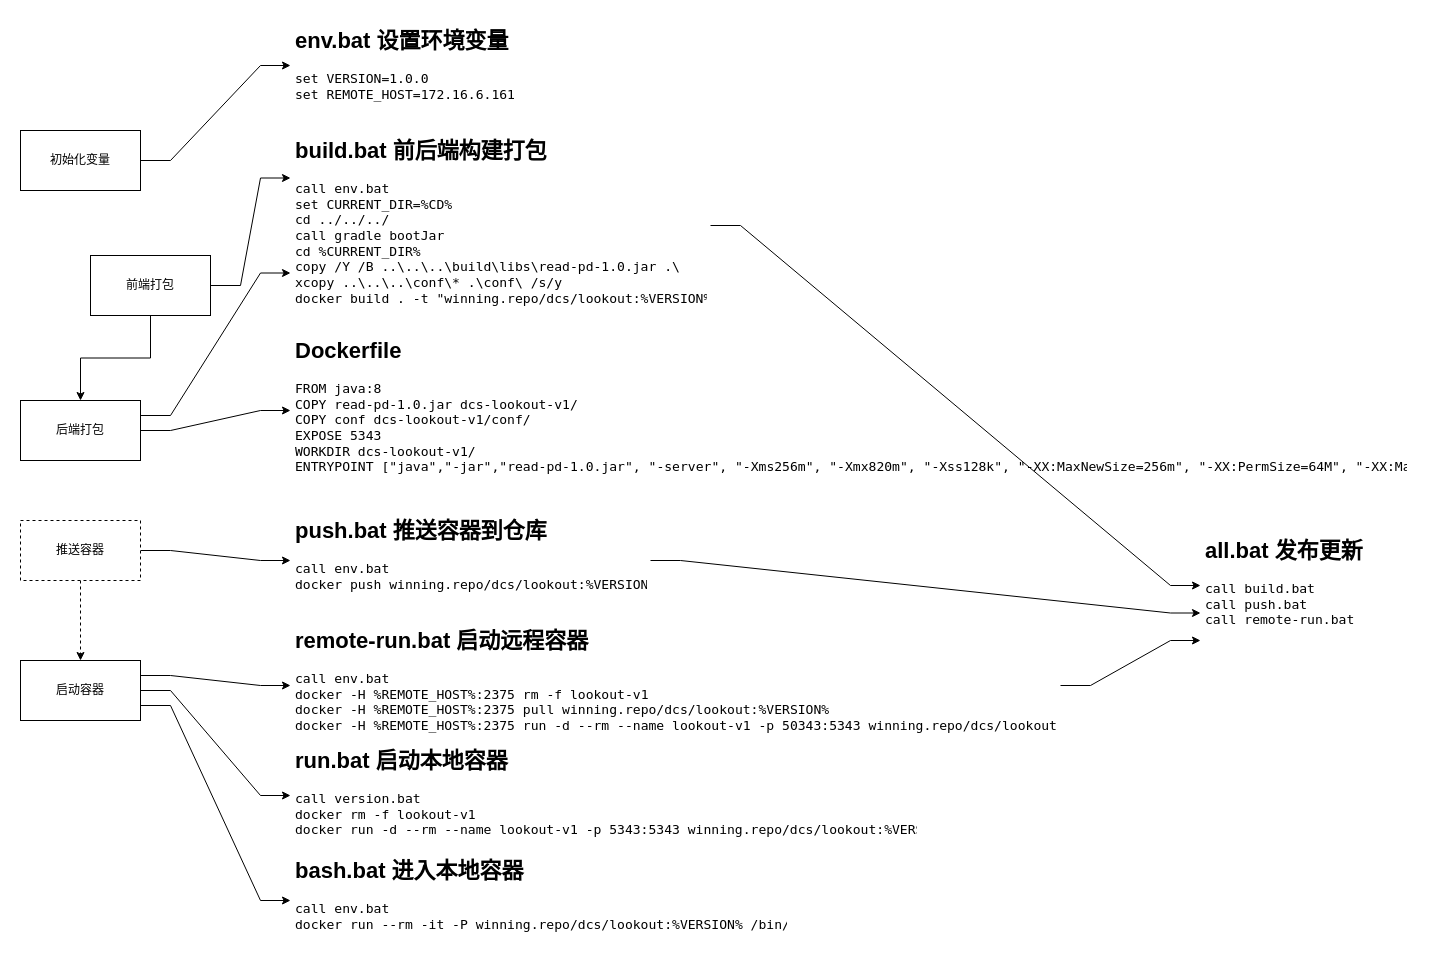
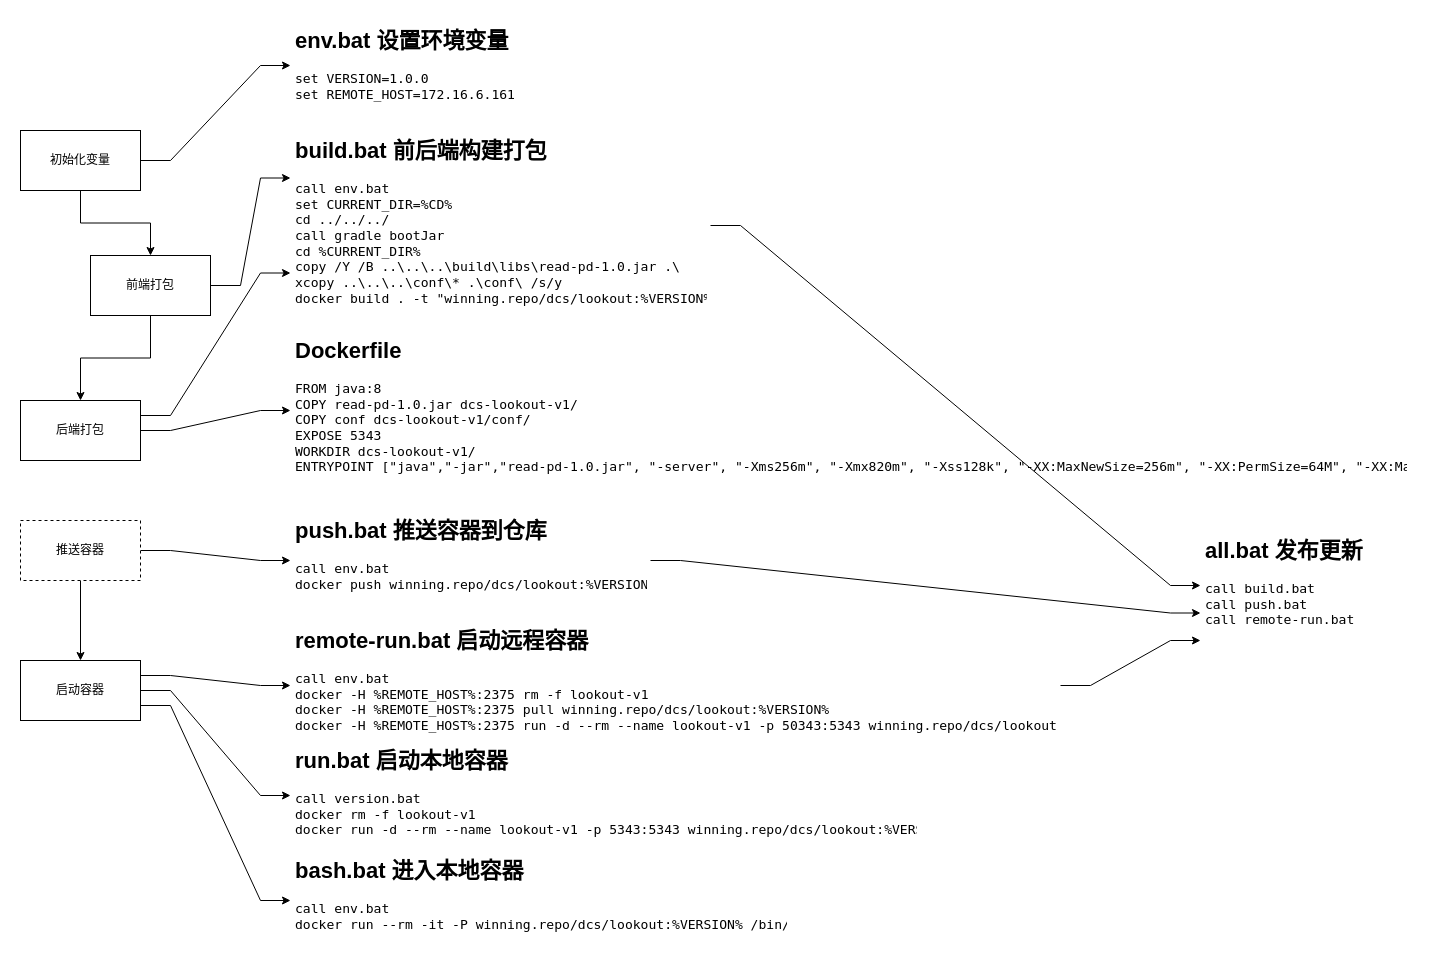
none -> (113, 223)
(81, 618) -> (81, 618)
